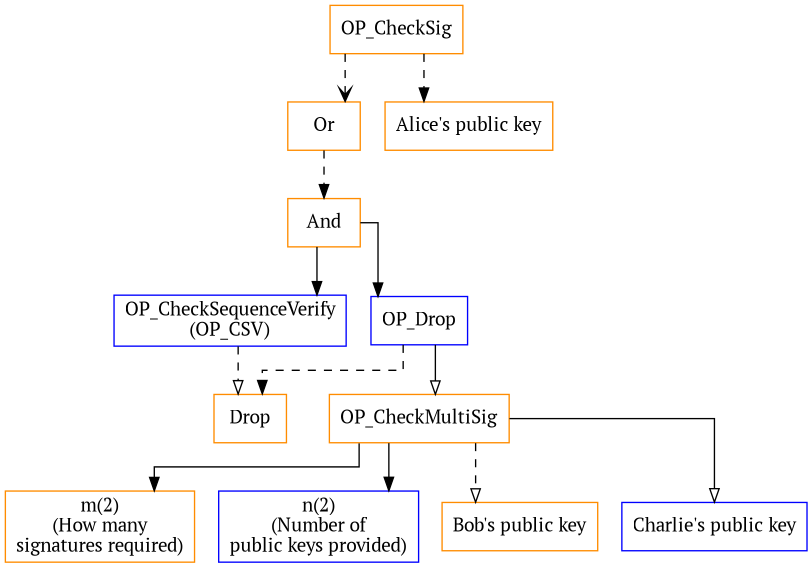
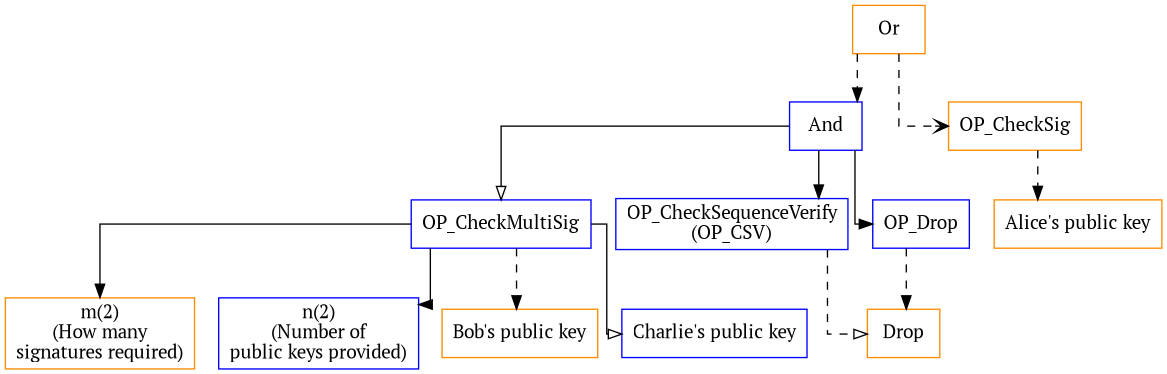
(345, 71) -> (899, 108)
(324, 223) -> (826, 126)
(435, 363) -> (615, 126)
(419, 419) -> (501, 224)
(476, 466) -> (517, 272)
